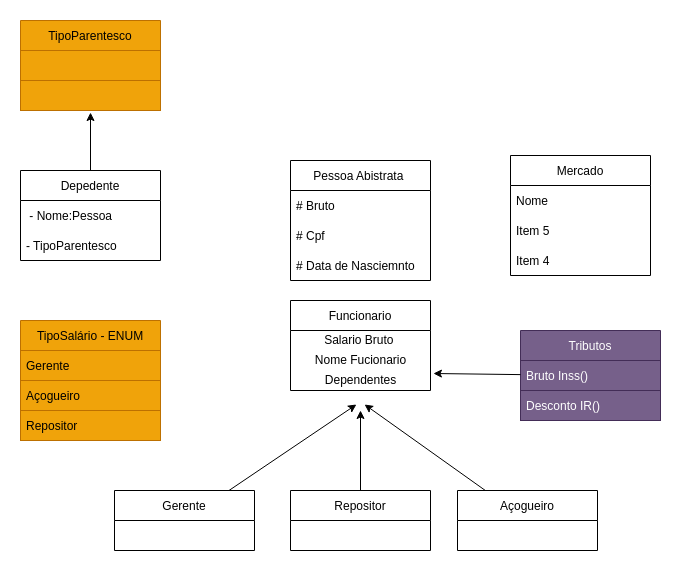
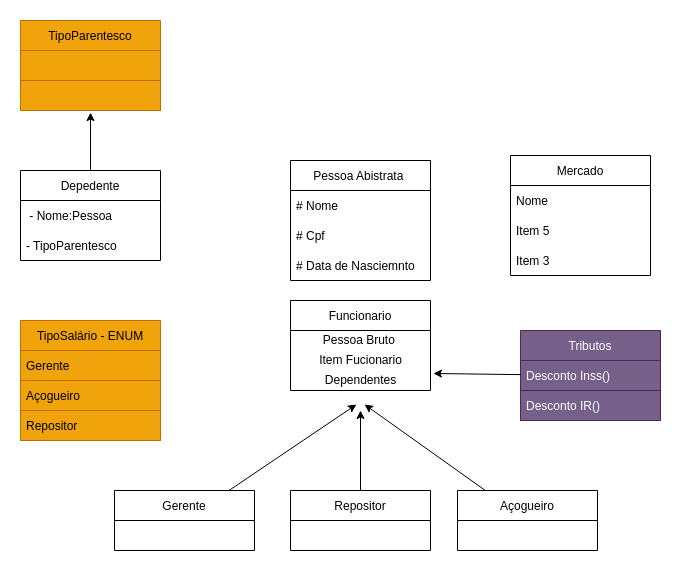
(318, 206) -> (315, 206)
(535, 261) -> (535, 261)
(361, 341) -> (361, 341)
(361, 361) -> (361, 361)
(565, 376) -> (575, 376)
